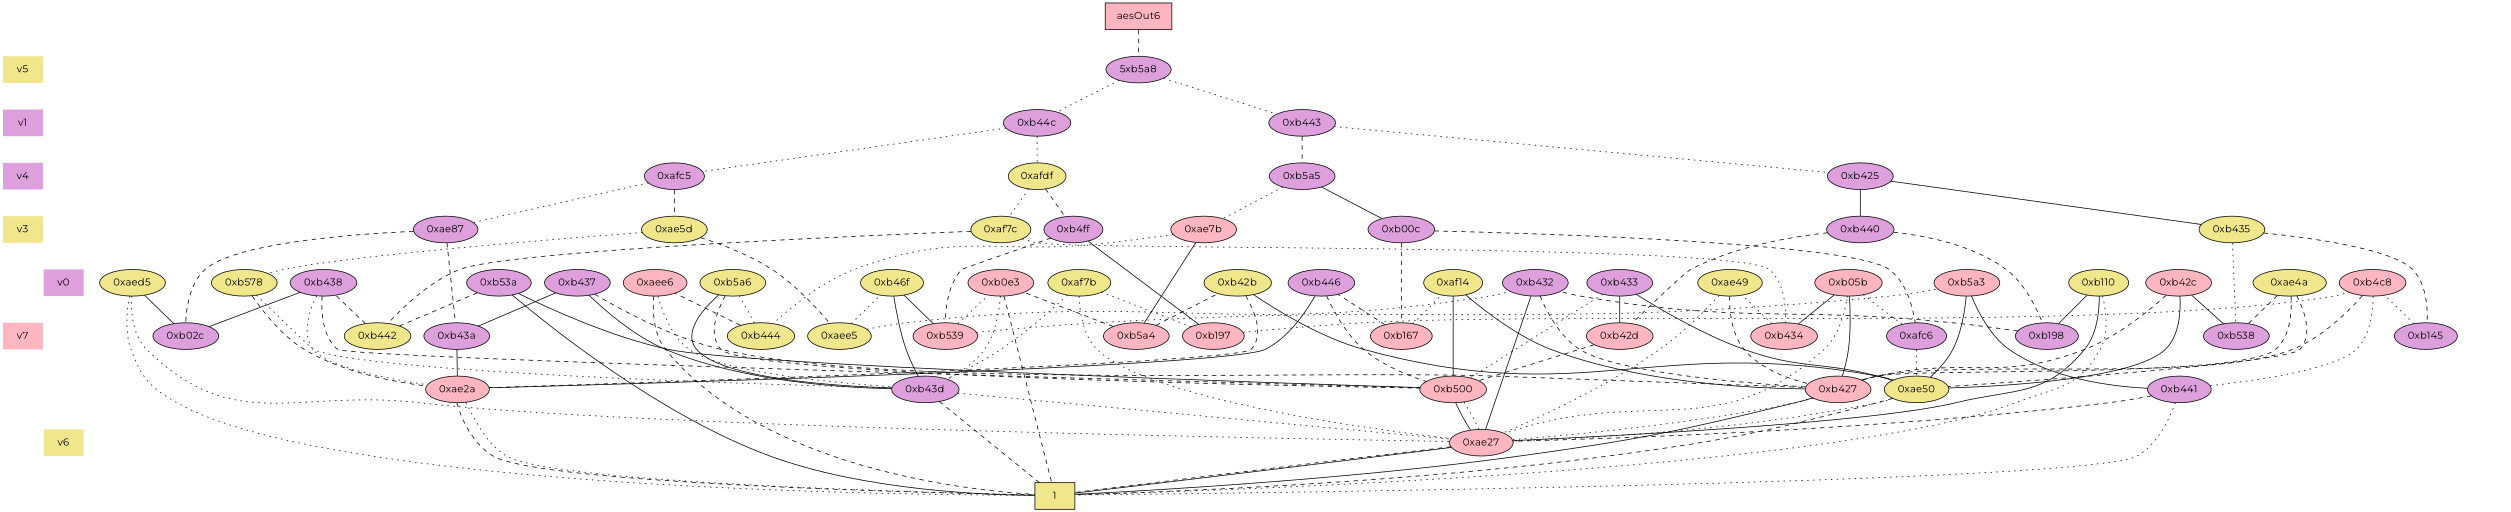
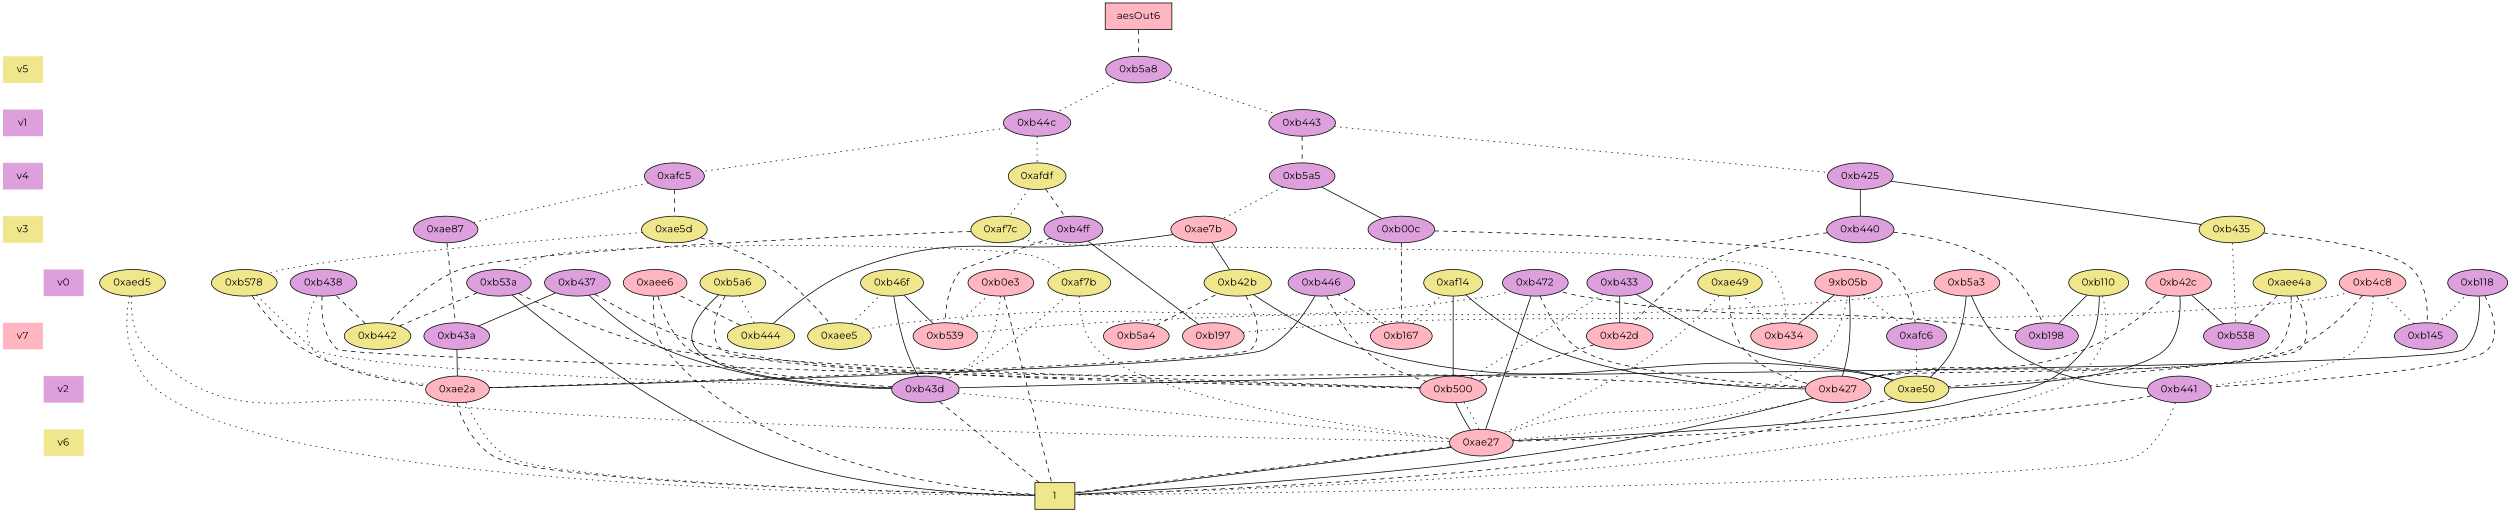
(1139, 70) -> (1139, 70)
(964, 247) -> (995, 246)
(1170, 283) -> (1221, 256)
(1535, 283) -> (1535, 283)
(1848, 283) -> (1848, 283)
(2290, 283) -> (2290, 283)
none -> (2478, 283)
(1062, 307) -> none
(1140, 307) -> (789, 246)
(186, 336) -> none
(964, 370) -> (964, 370)
(758, 371) -> (758, 371)
none -> (64, 389)
(1771, 420) -> none
